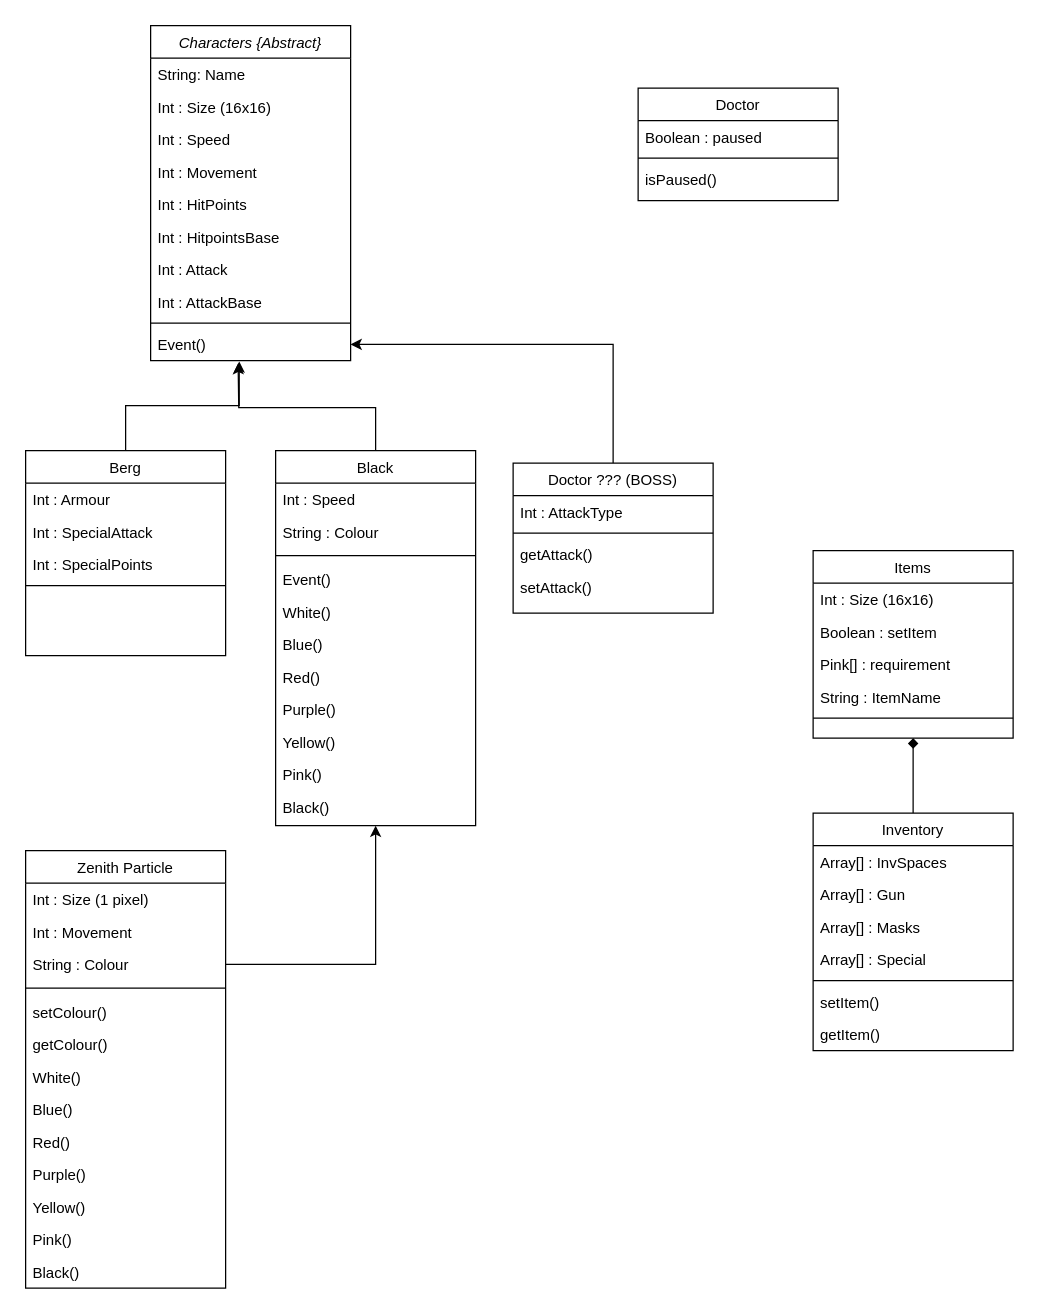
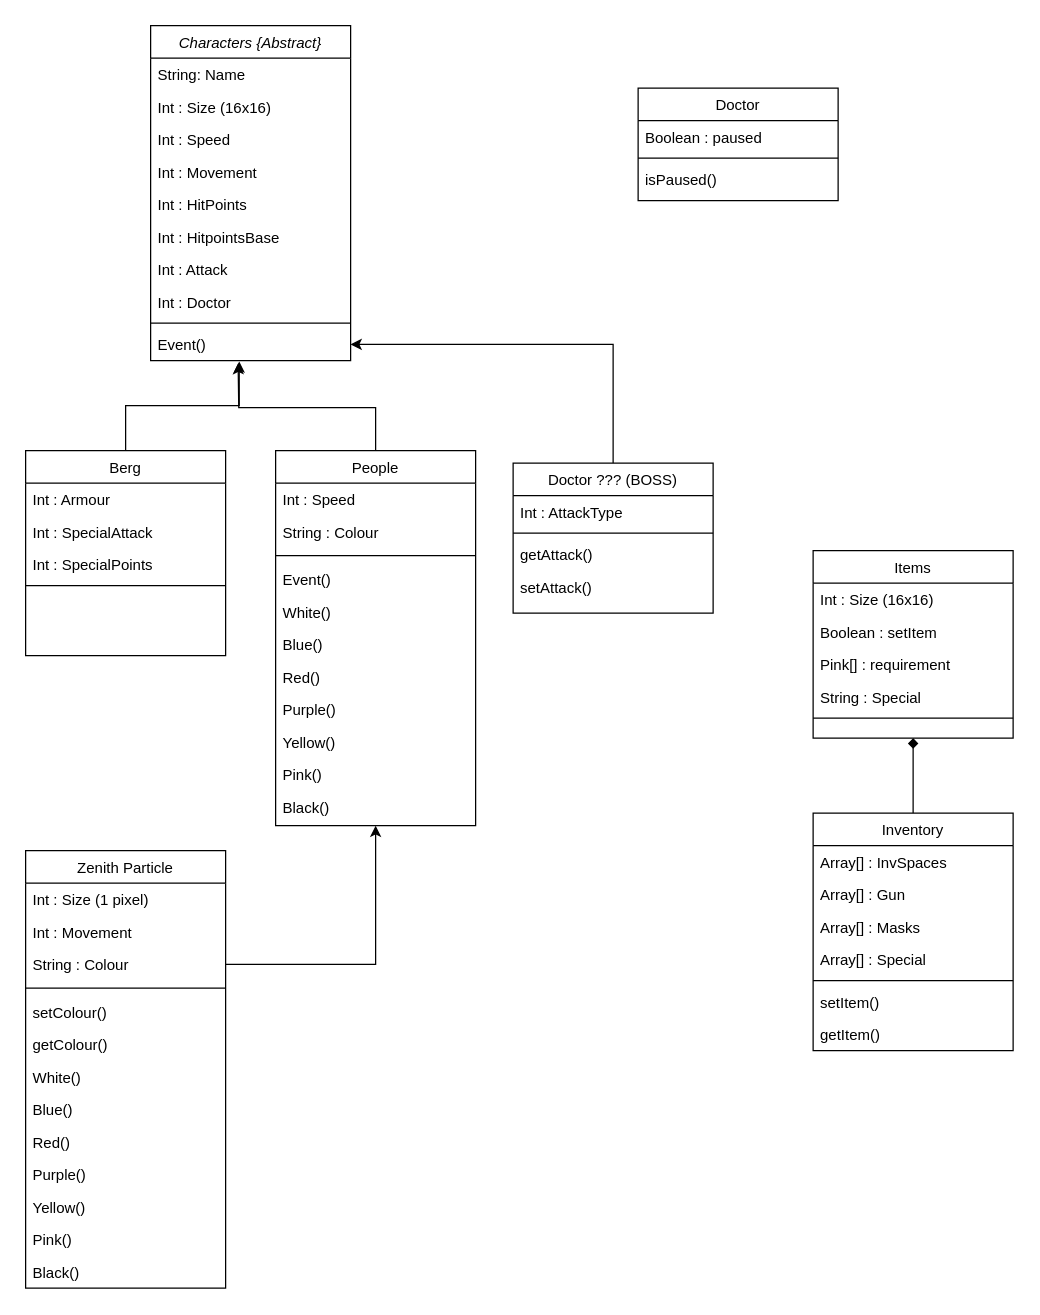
(219, 303) -> (202, 303)
(375, 468) -> (375, 468)
(884, 698) -> (876, 698)
